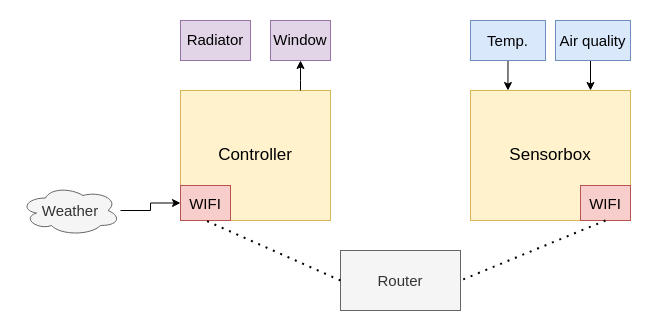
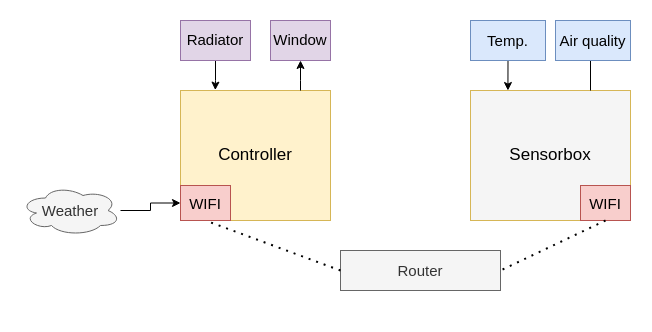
none -> (216, 72)
(591, 82) -> (591, 85)
(551, 156) -> (551, 156)
(401, 281) -> (421, 271)
